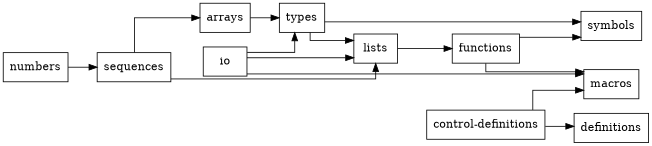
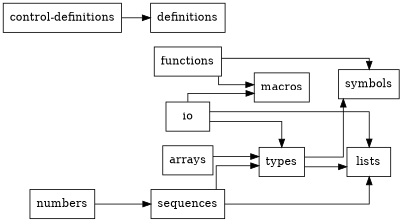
(146, 18) -> (222, 166)
(421, 49) -> none
(544, 90) -> none
